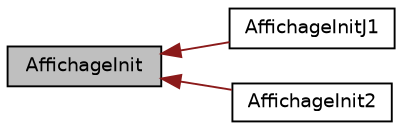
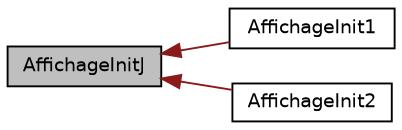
(312, 28) -> (312, 28)
(84, 66) -> (84, 66)
